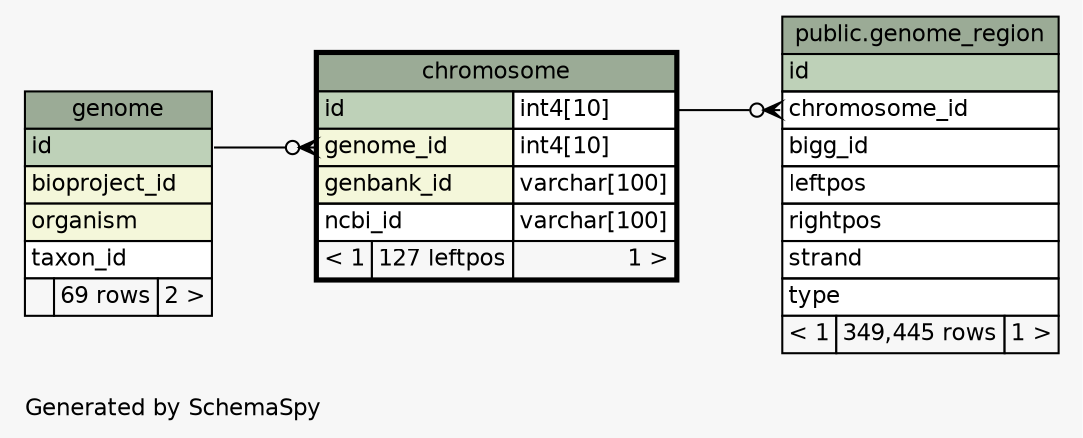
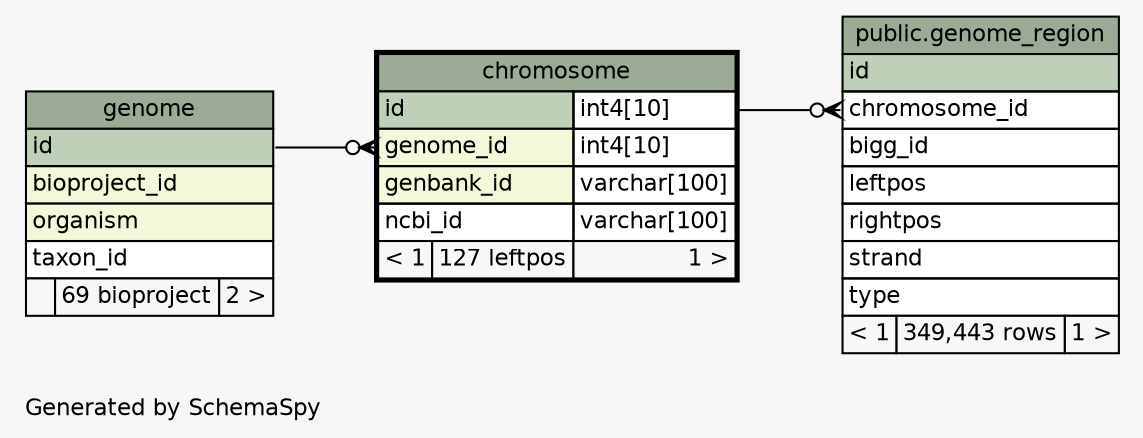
(106, 296) -> (137, 296)
(920, 333) -> (981, 333)
